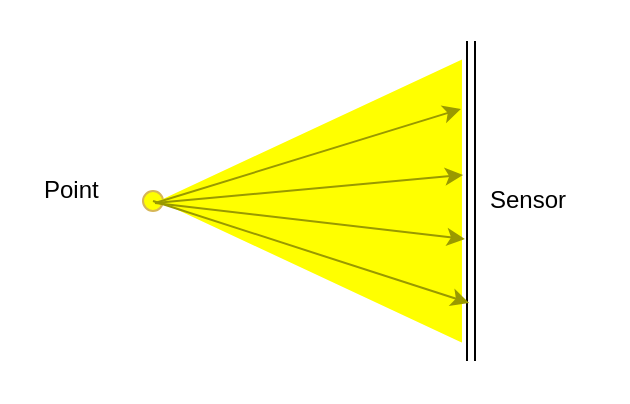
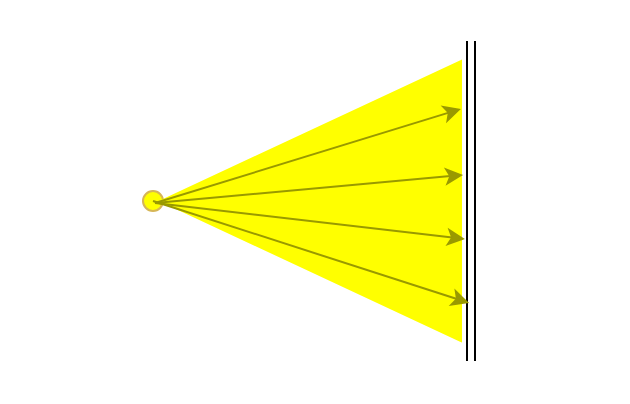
(81, 191) -> none
(537, 201) -> none
